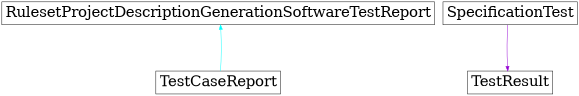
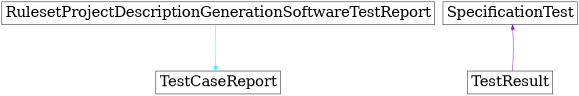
(507, 46) -> (513, 50)
(221, 50) -> (215, 46)
